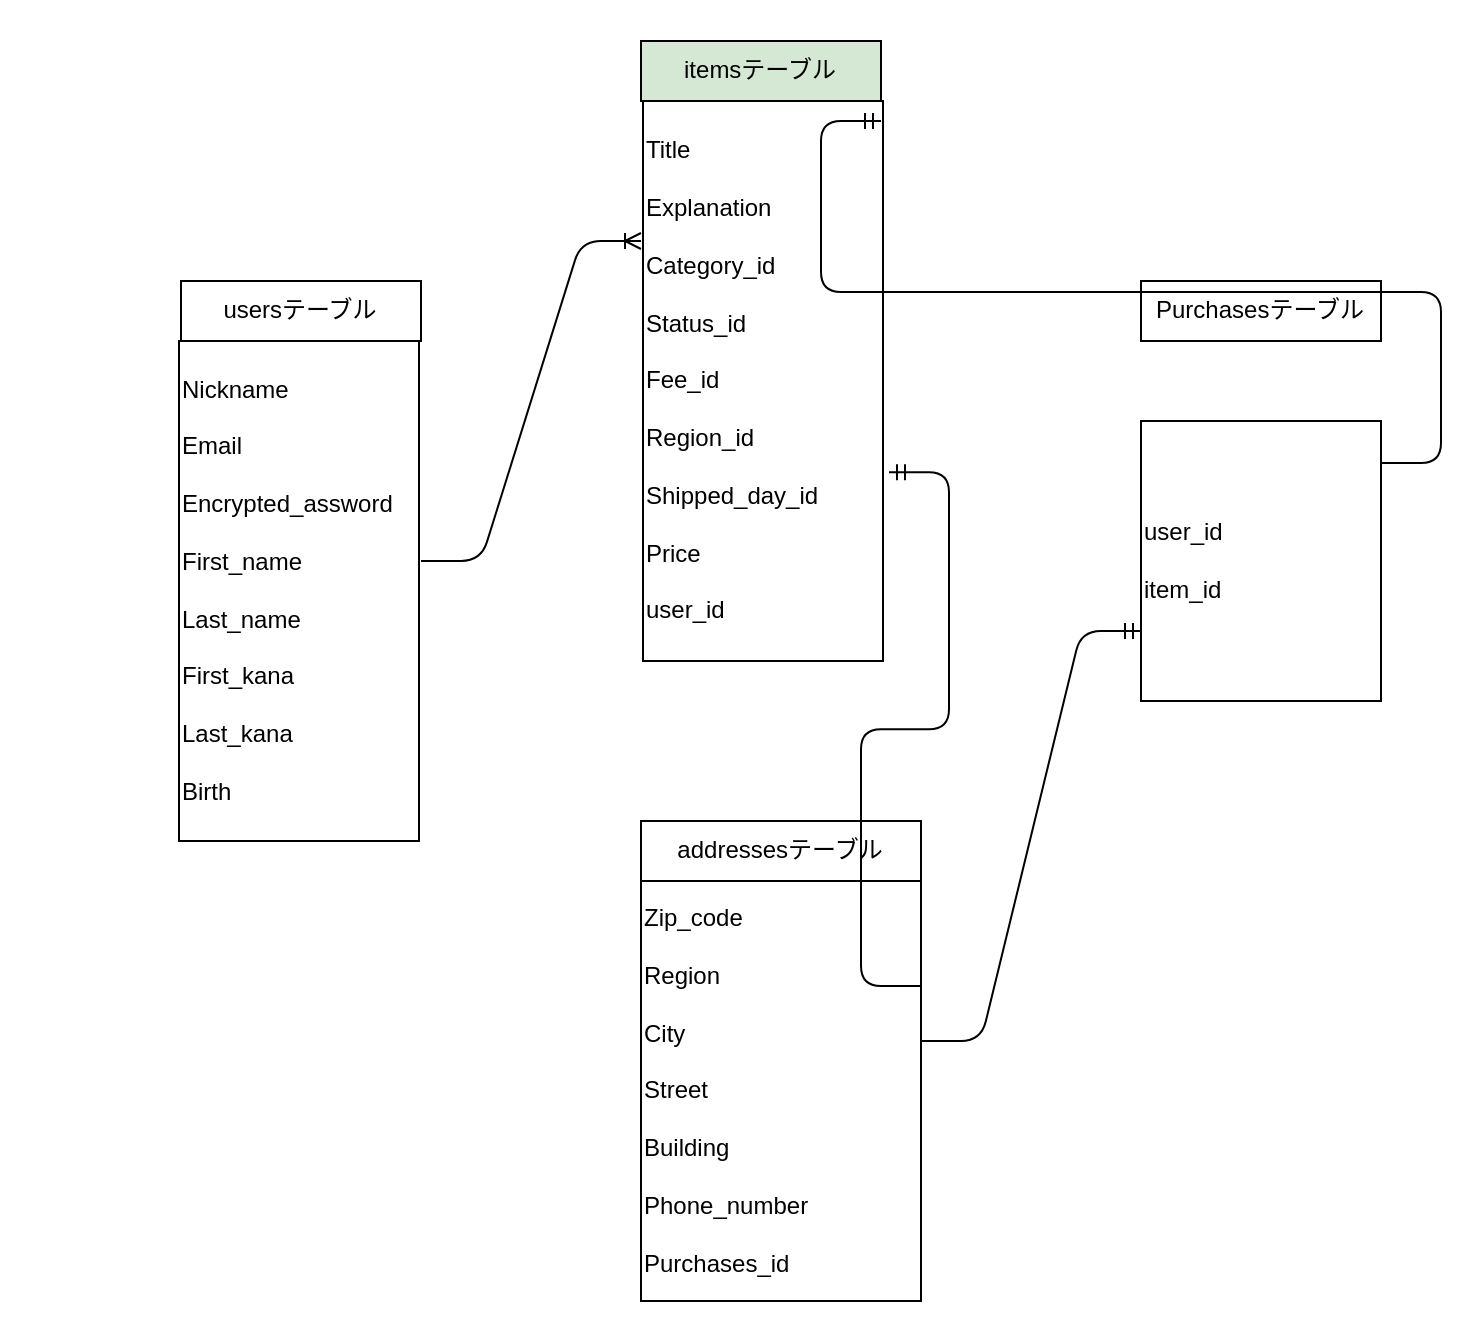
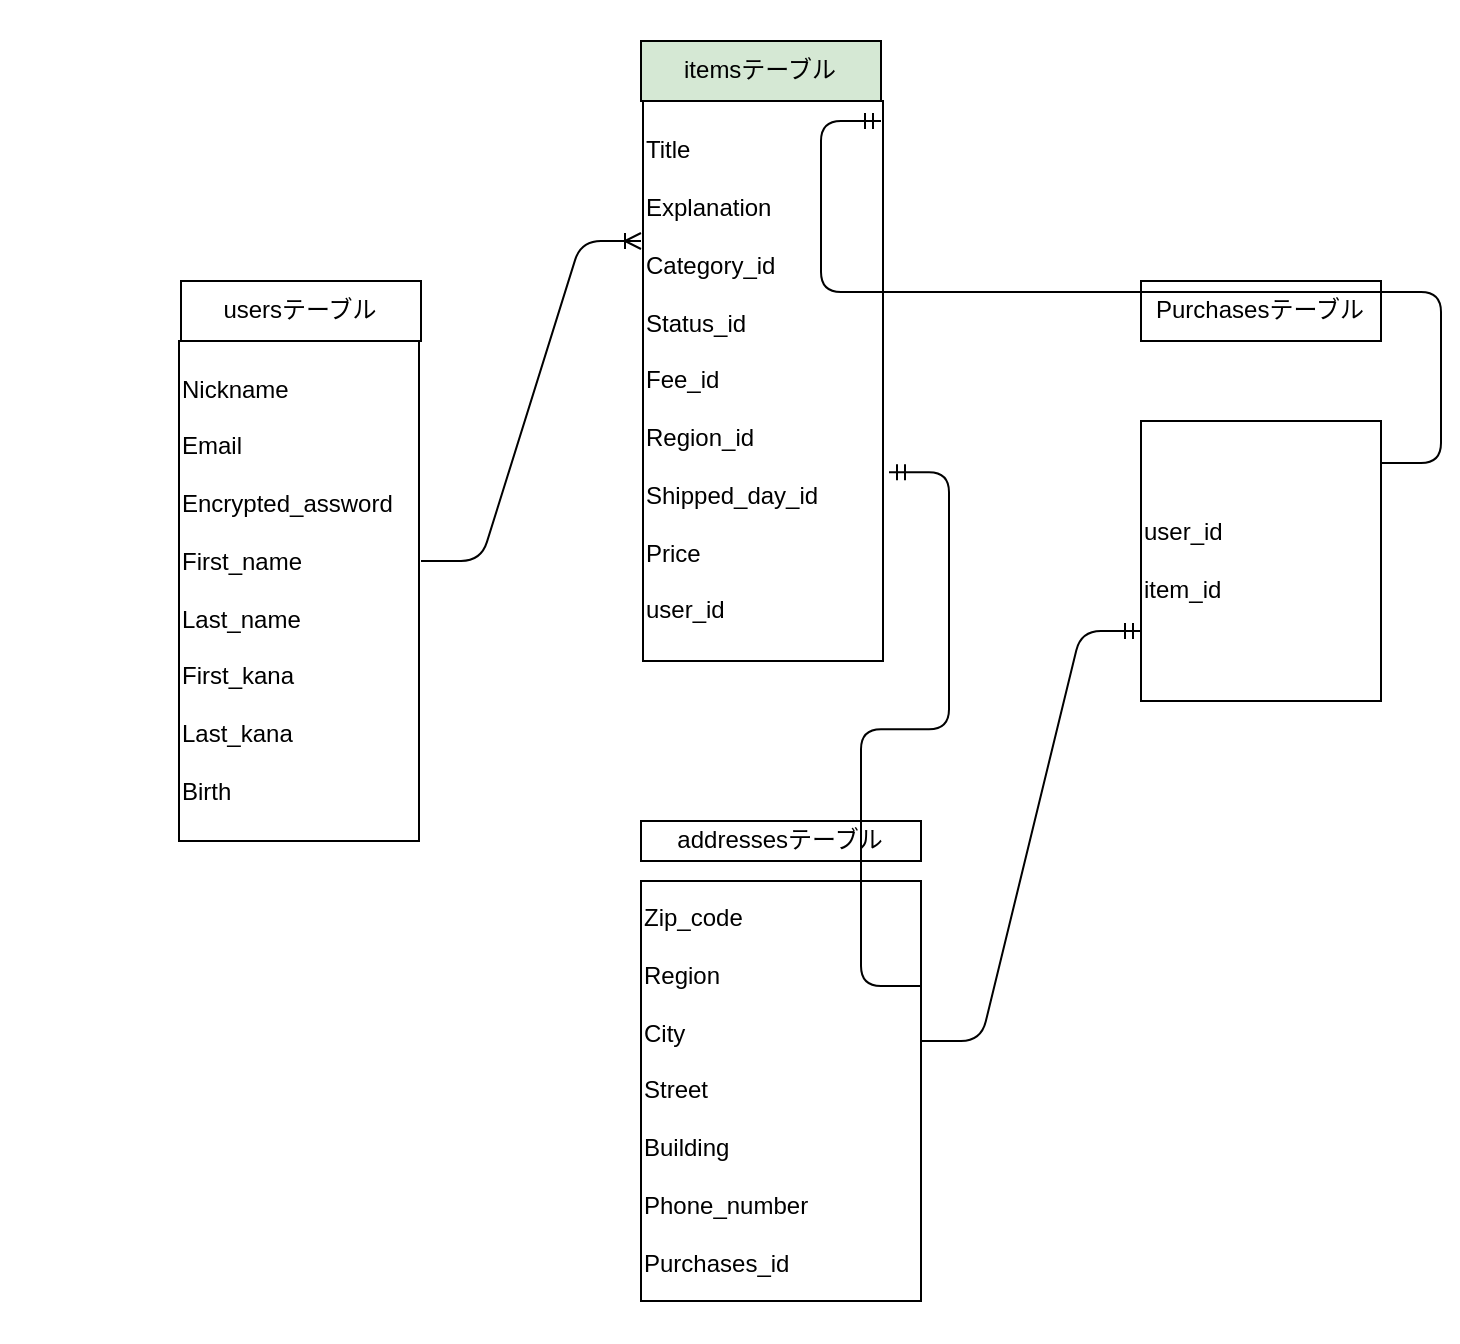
(781, 851) -> (781, 841)
